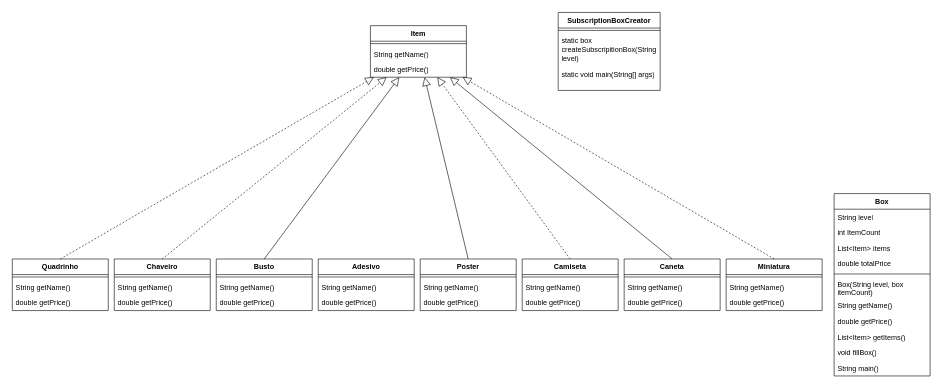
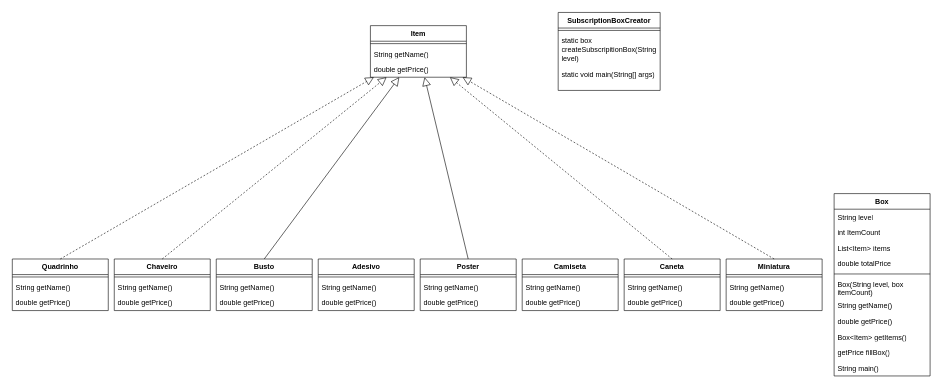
(506, 171) -> none
(564, 171) -> (564, 171)
(878, 338) -> (877, 338)
(861, 353) -> (870, 353)
